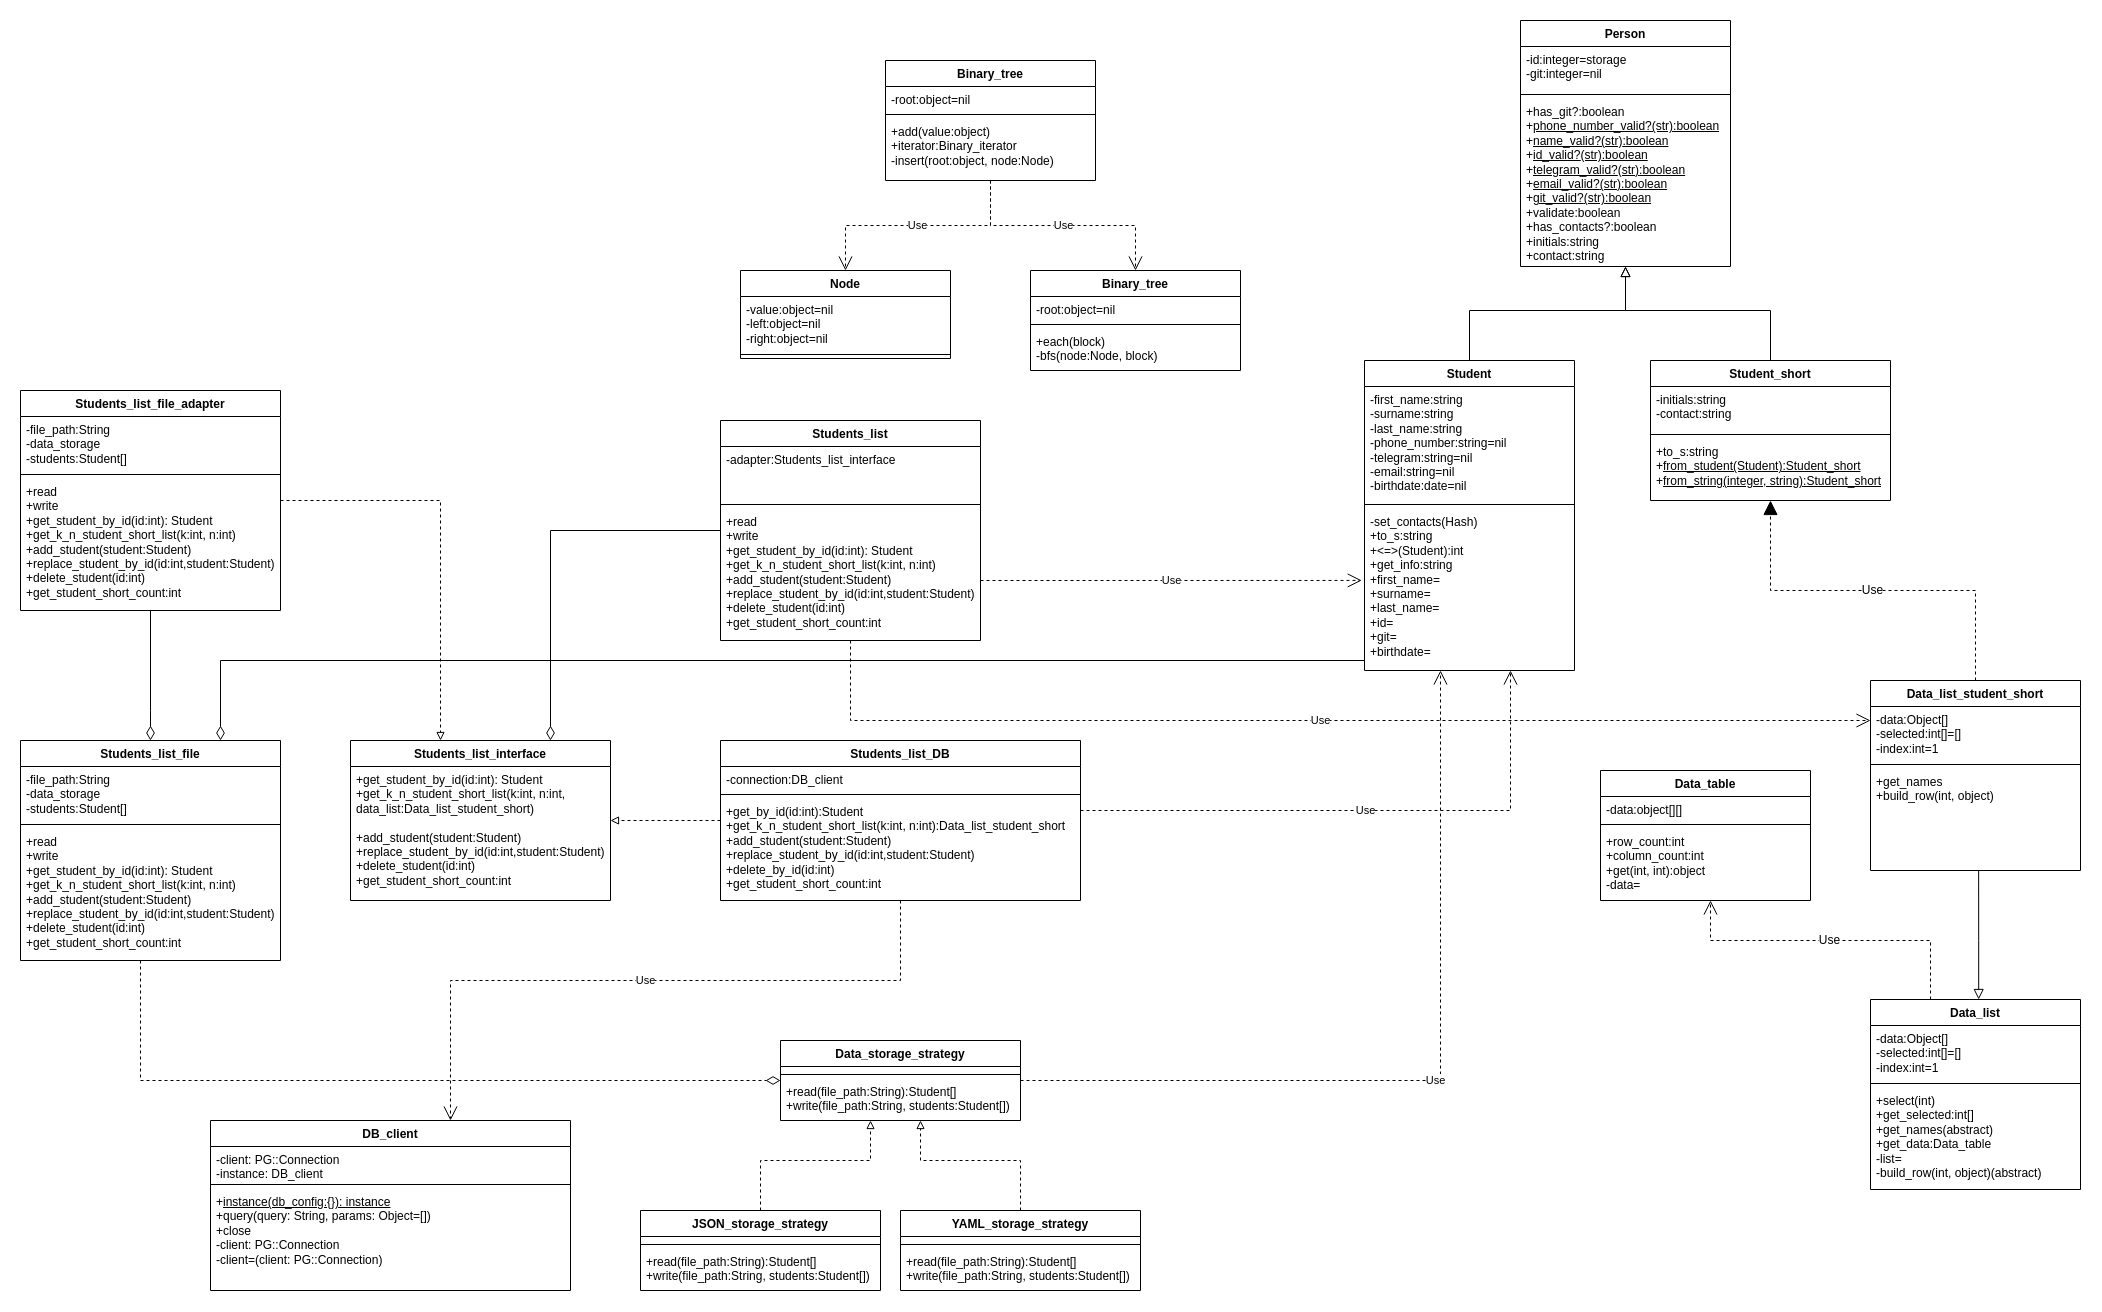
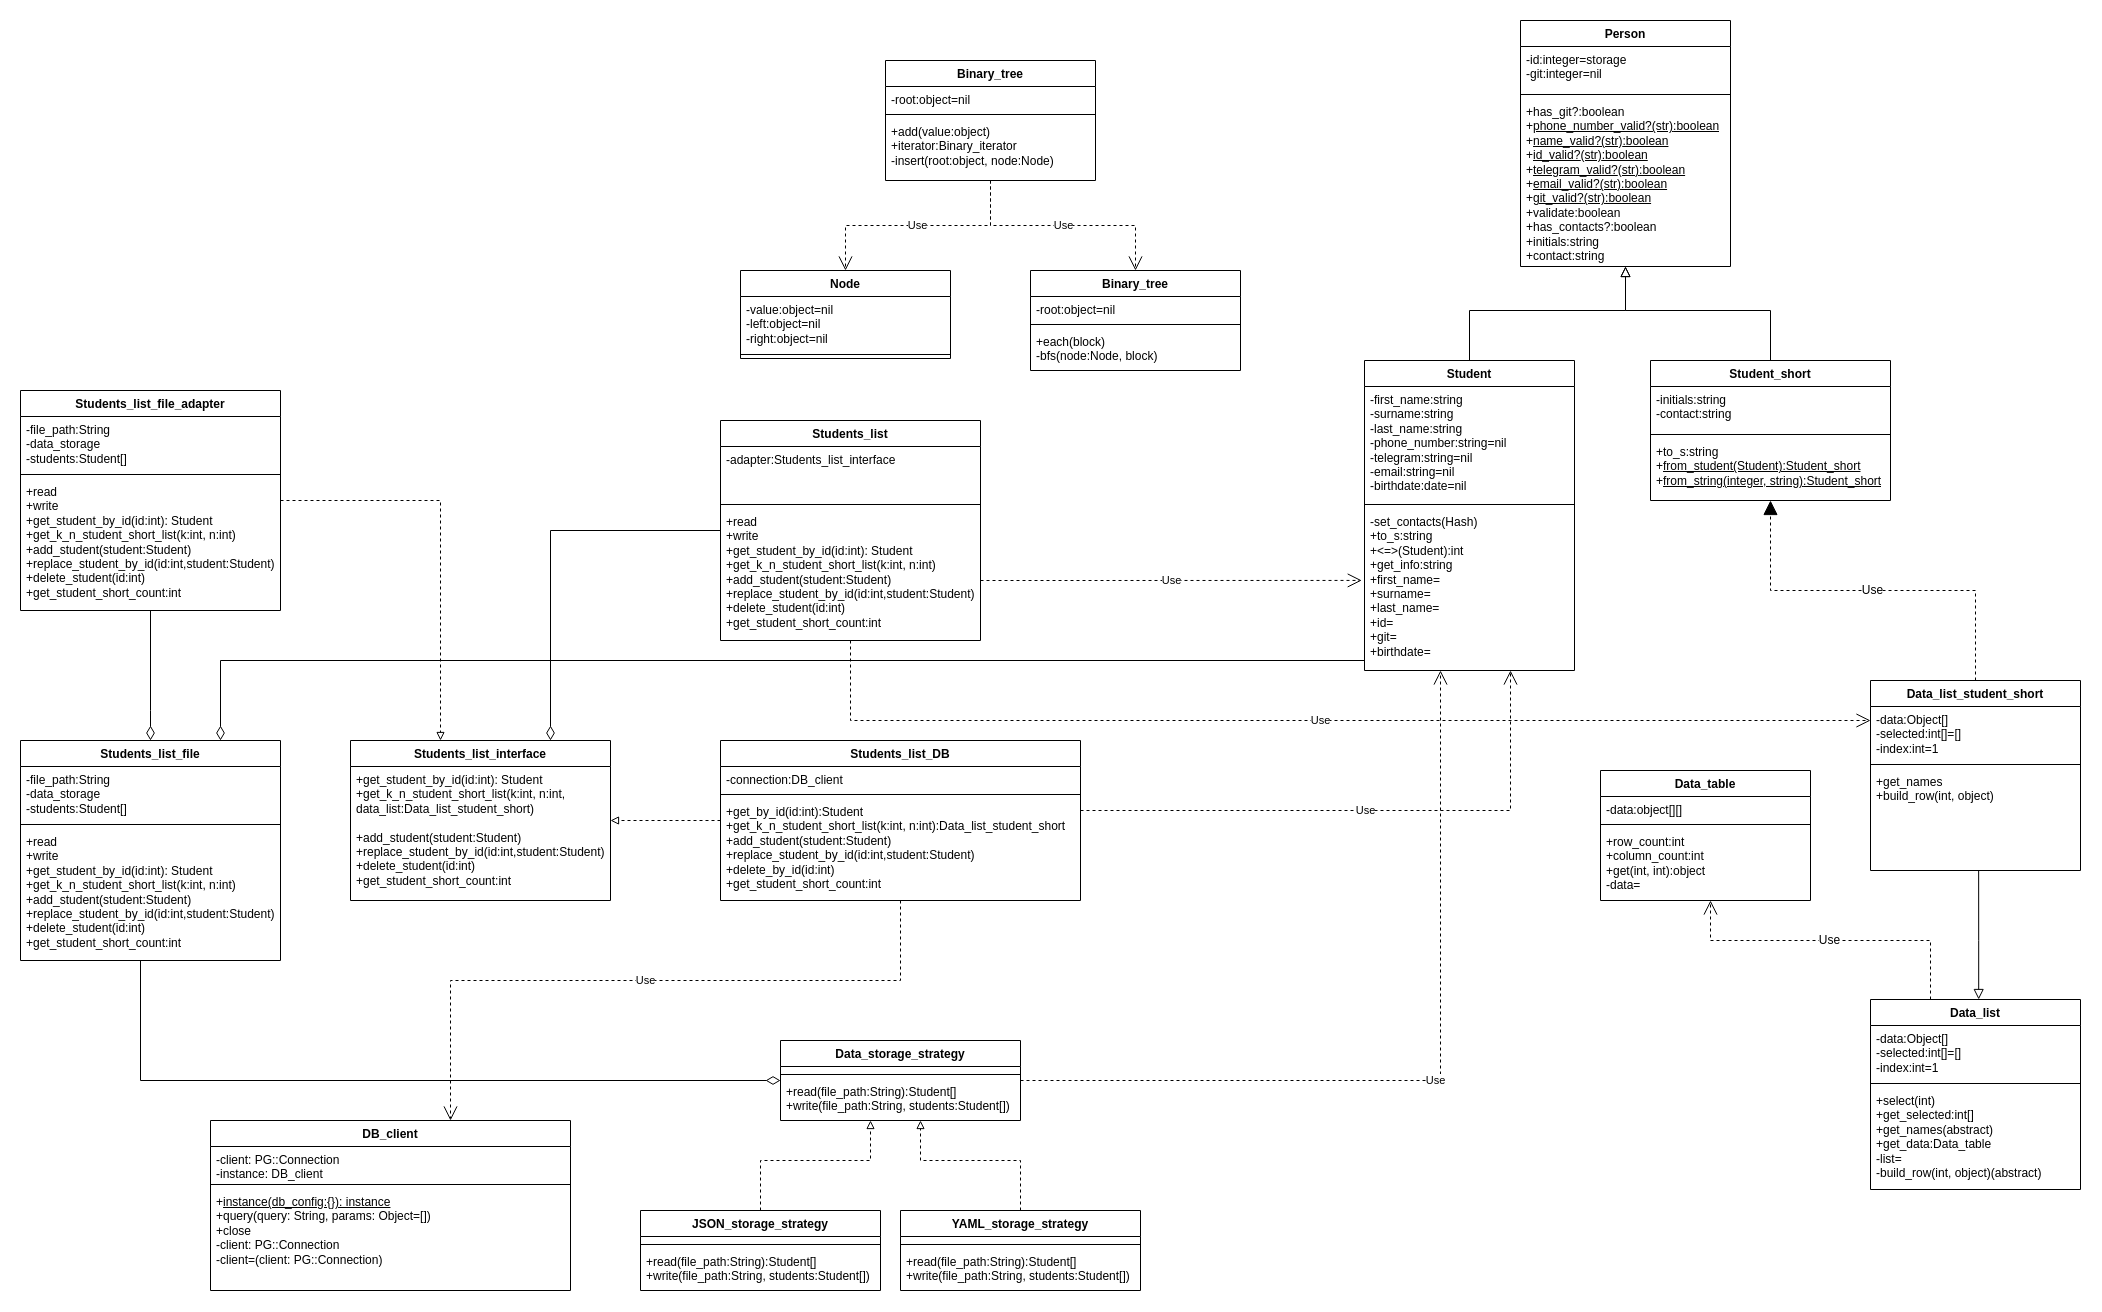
(394, 1081) -> (394, 1081)
